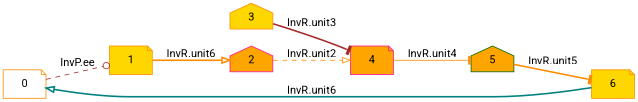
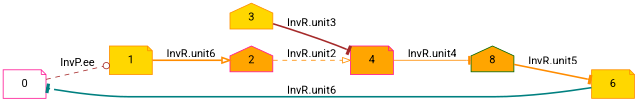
(492, 60) -> (492, 60)
(25, 84) -> (25, 84)
(323, 97) -> (323, 97)
